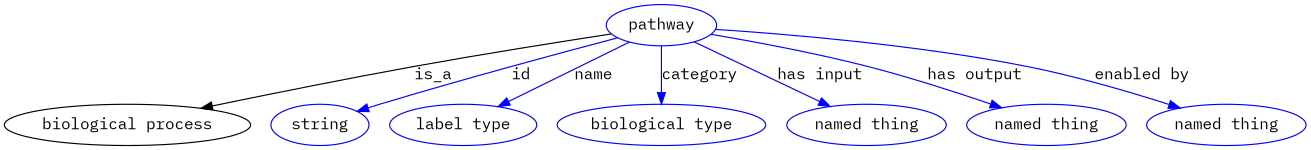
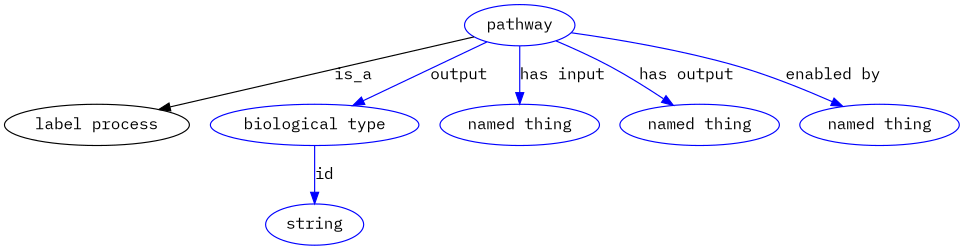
(492, 72) -> (315, 169)
(700, 75) -> (459, 75)
(127, 125) -> (97, 125)
(463, 125) -> none
